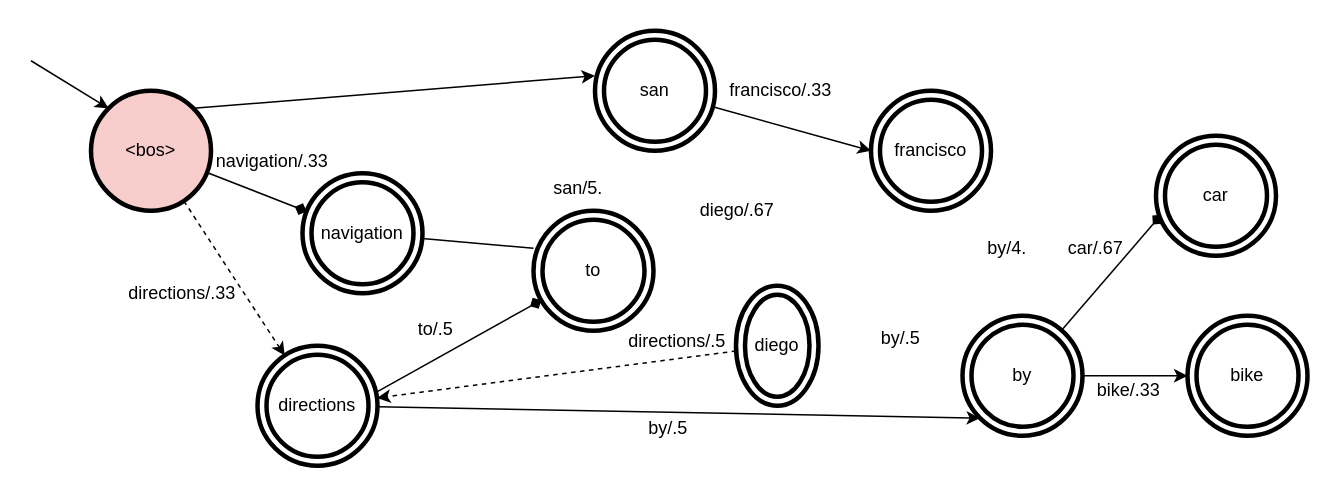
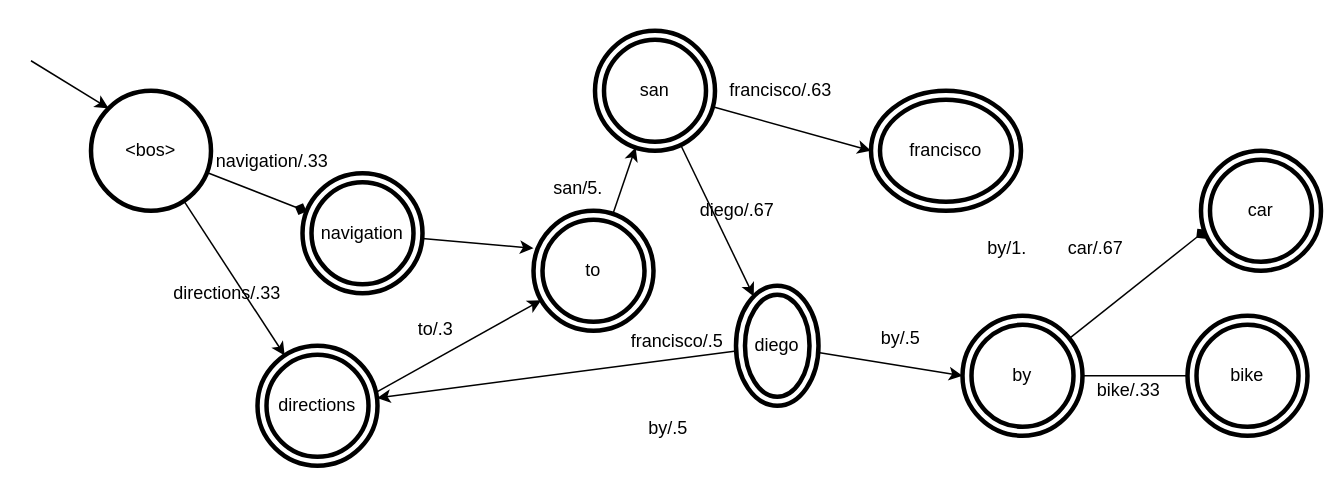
(781, 91) -> (781, 91)
(390, 92) -> none
(151, 151) -> (151, 151)
(931, 151) -> (946, 151)
none -> (622, 185)
(1216, 196) -> (1261, 211)
none -> (715, 216)
(526, 248) -> (522, 247)
(1007, 248) -> (1007, 248)
(231, 273) -> (231, 273)
(182, 293) -> (227, 293)
(530, 306) -> (531, 306)
(436, 329) -> (436, 329)
(677, 341) -> (677, 341)
none -> (885, 363)
(560, 374) -> (560, 374)
(1176, 376) -> (1180, 376)
(674, 412) -> none
